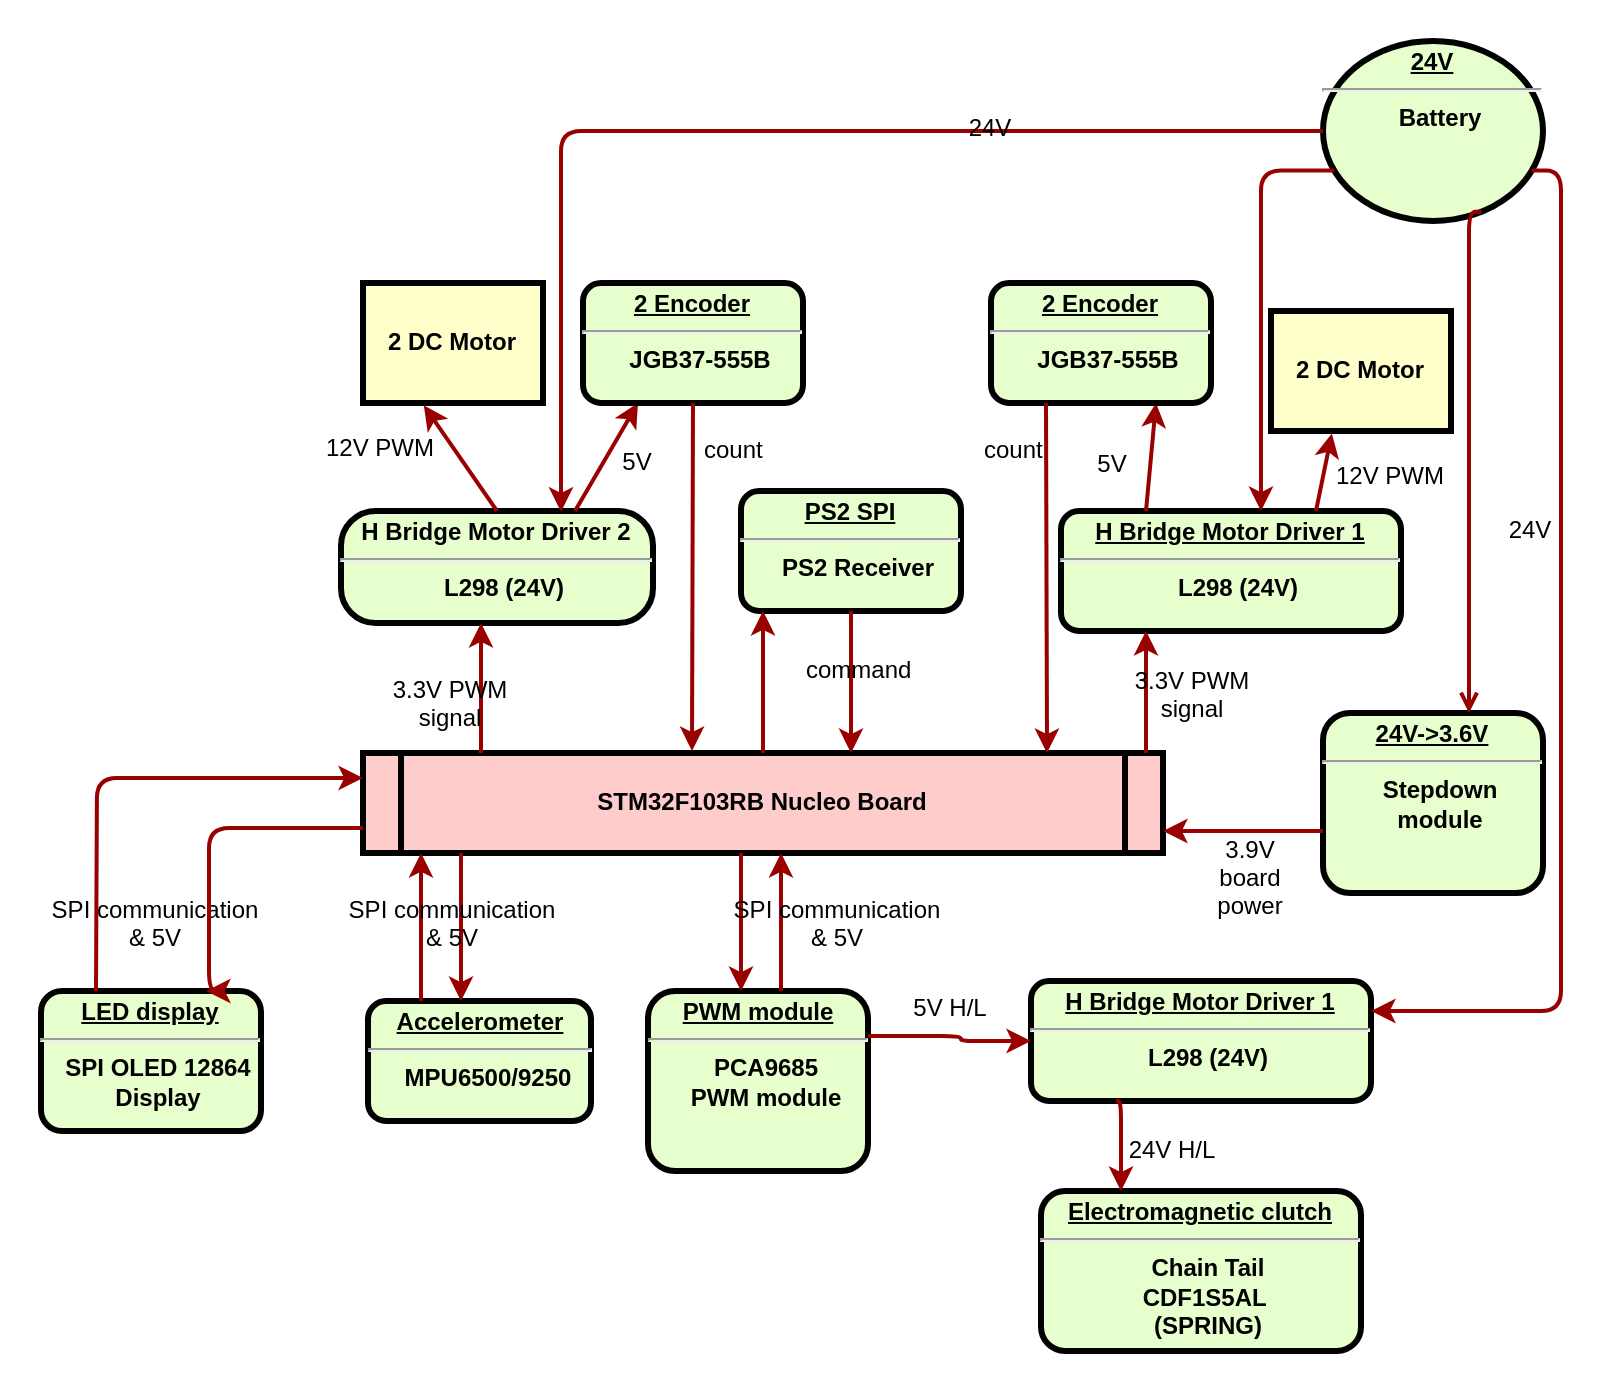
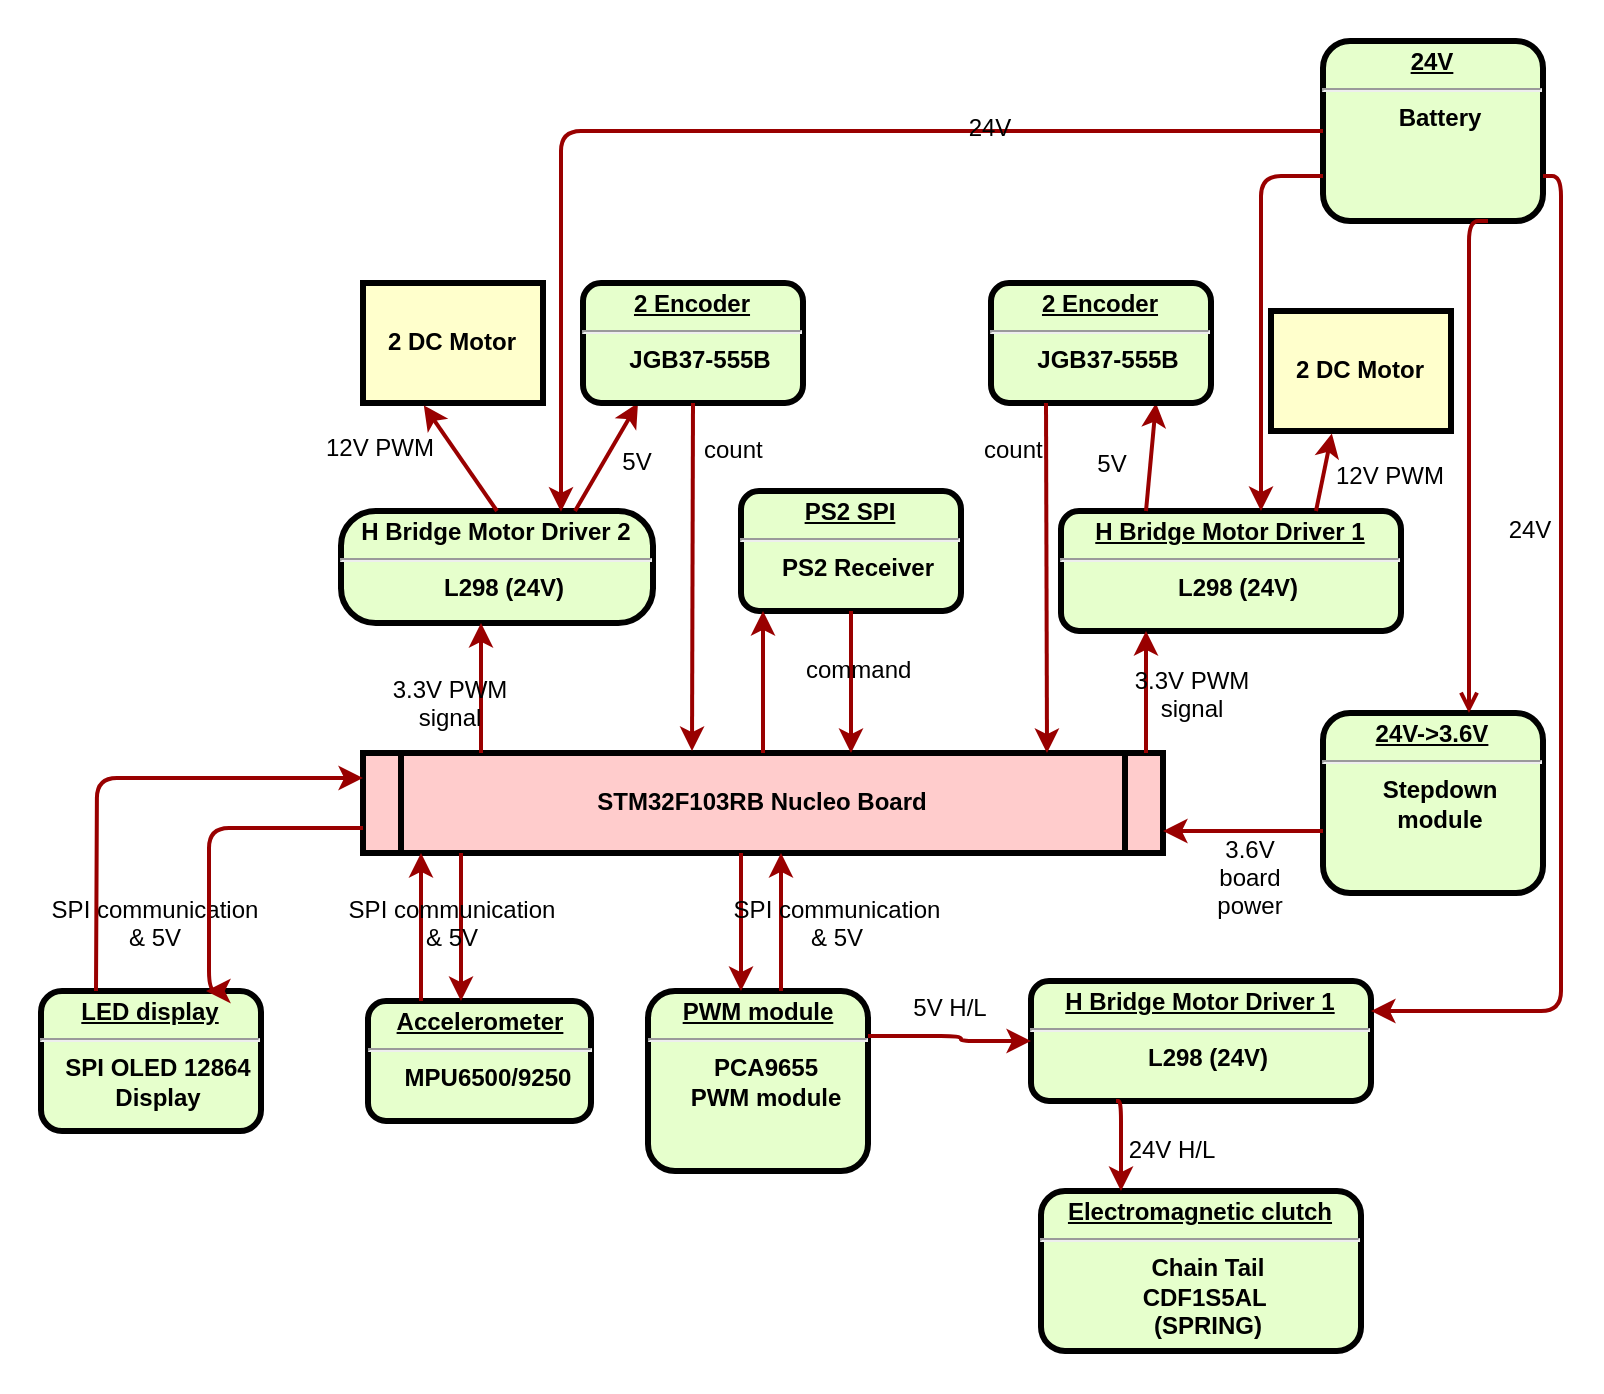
(1433, 131) -> (1433, 131)
(1250, 850) -> (1250, 850)
(759, 991) -> (759, 991)
